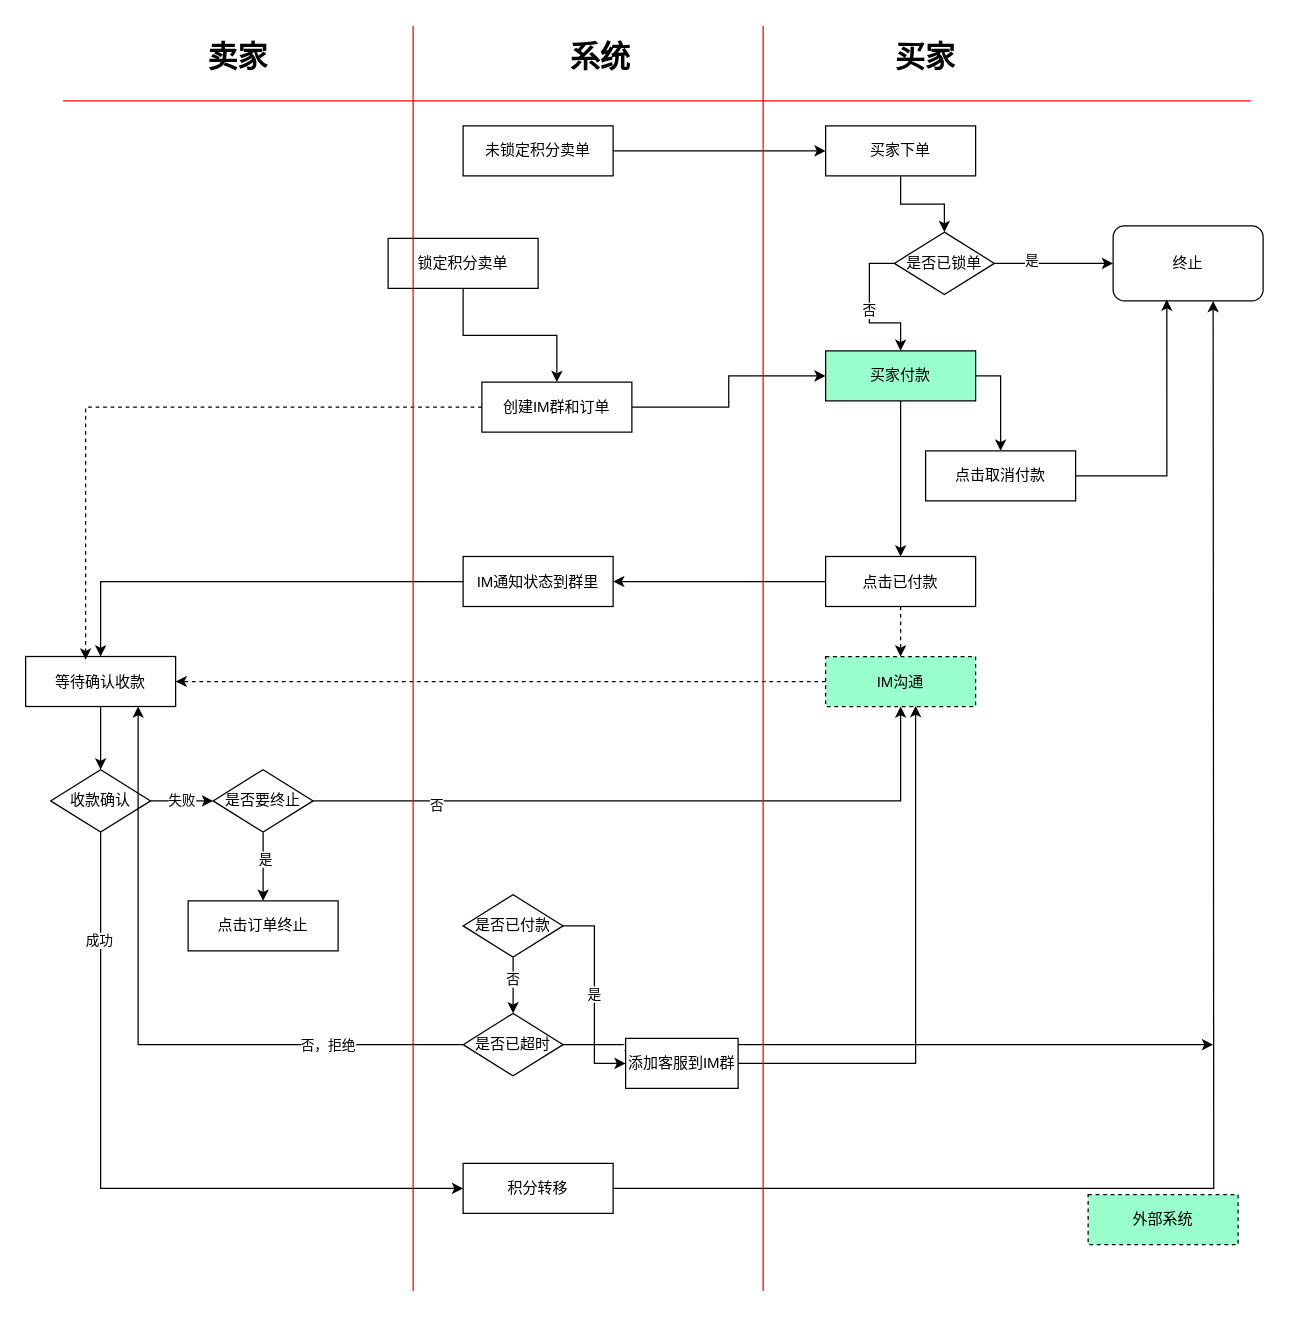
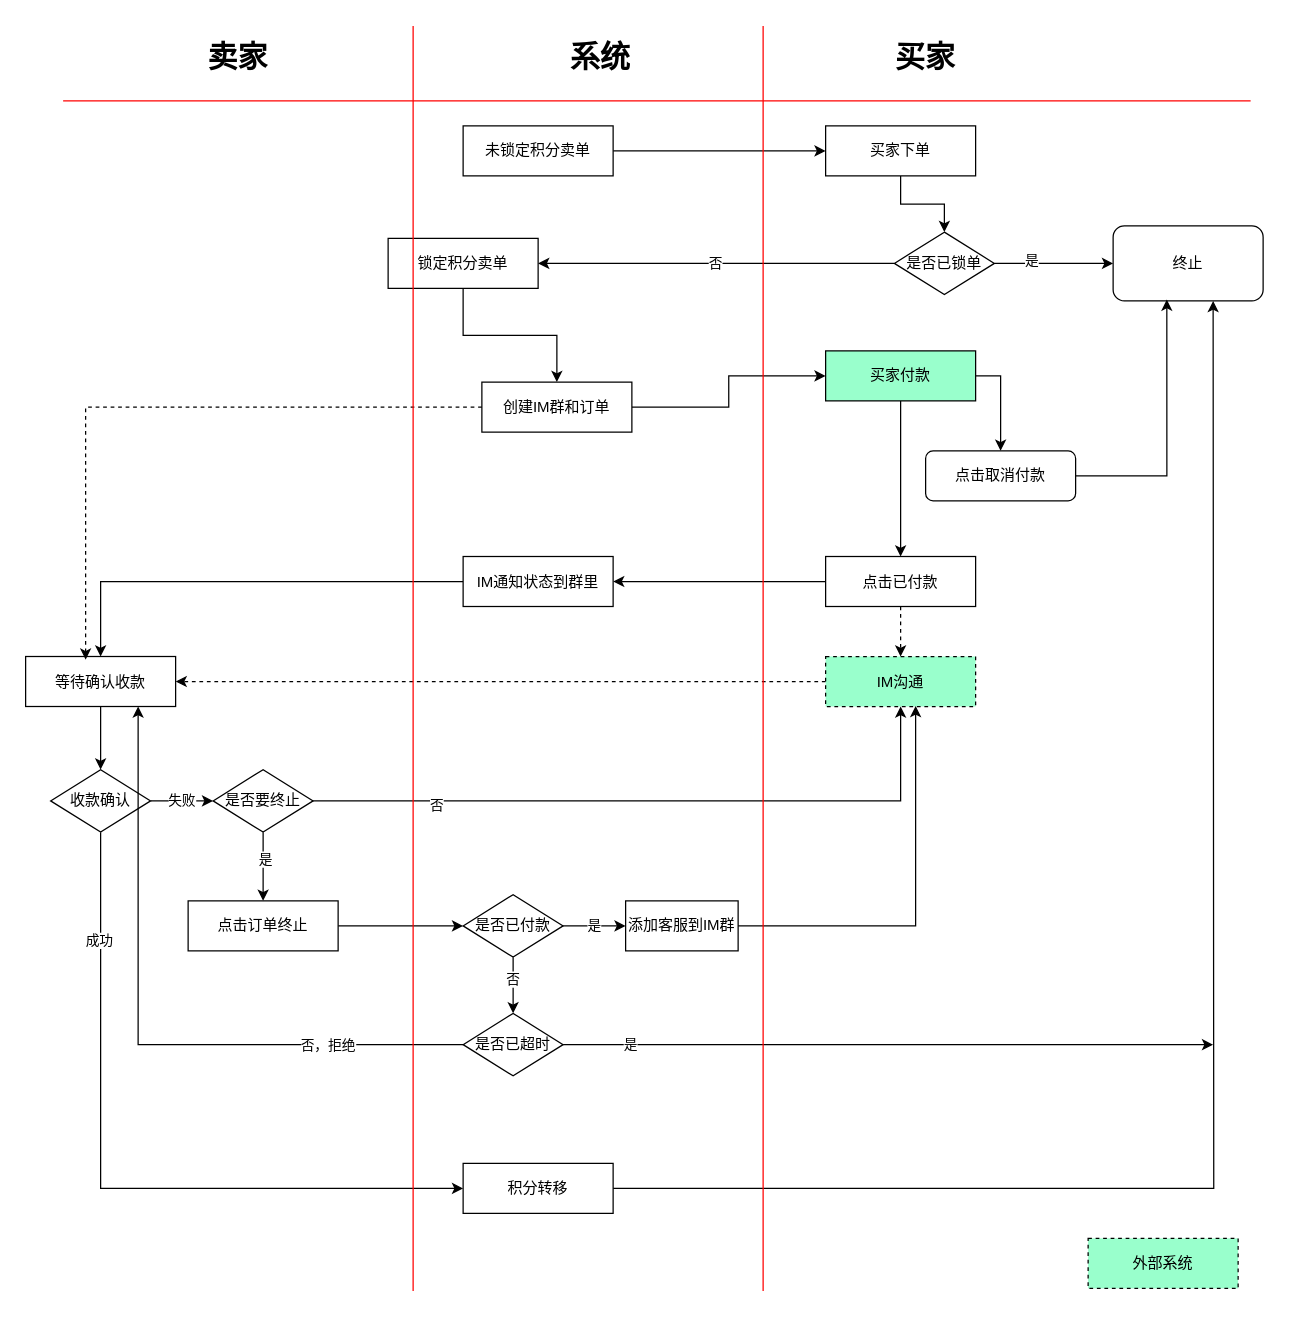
(869, 317) -> (709, 263)
(1001, 476) -> (1001, 476)
none -> (396, 926)
(682, 1063) -> (682, 926)
(1163, 1219) -> (1163, 1263)
